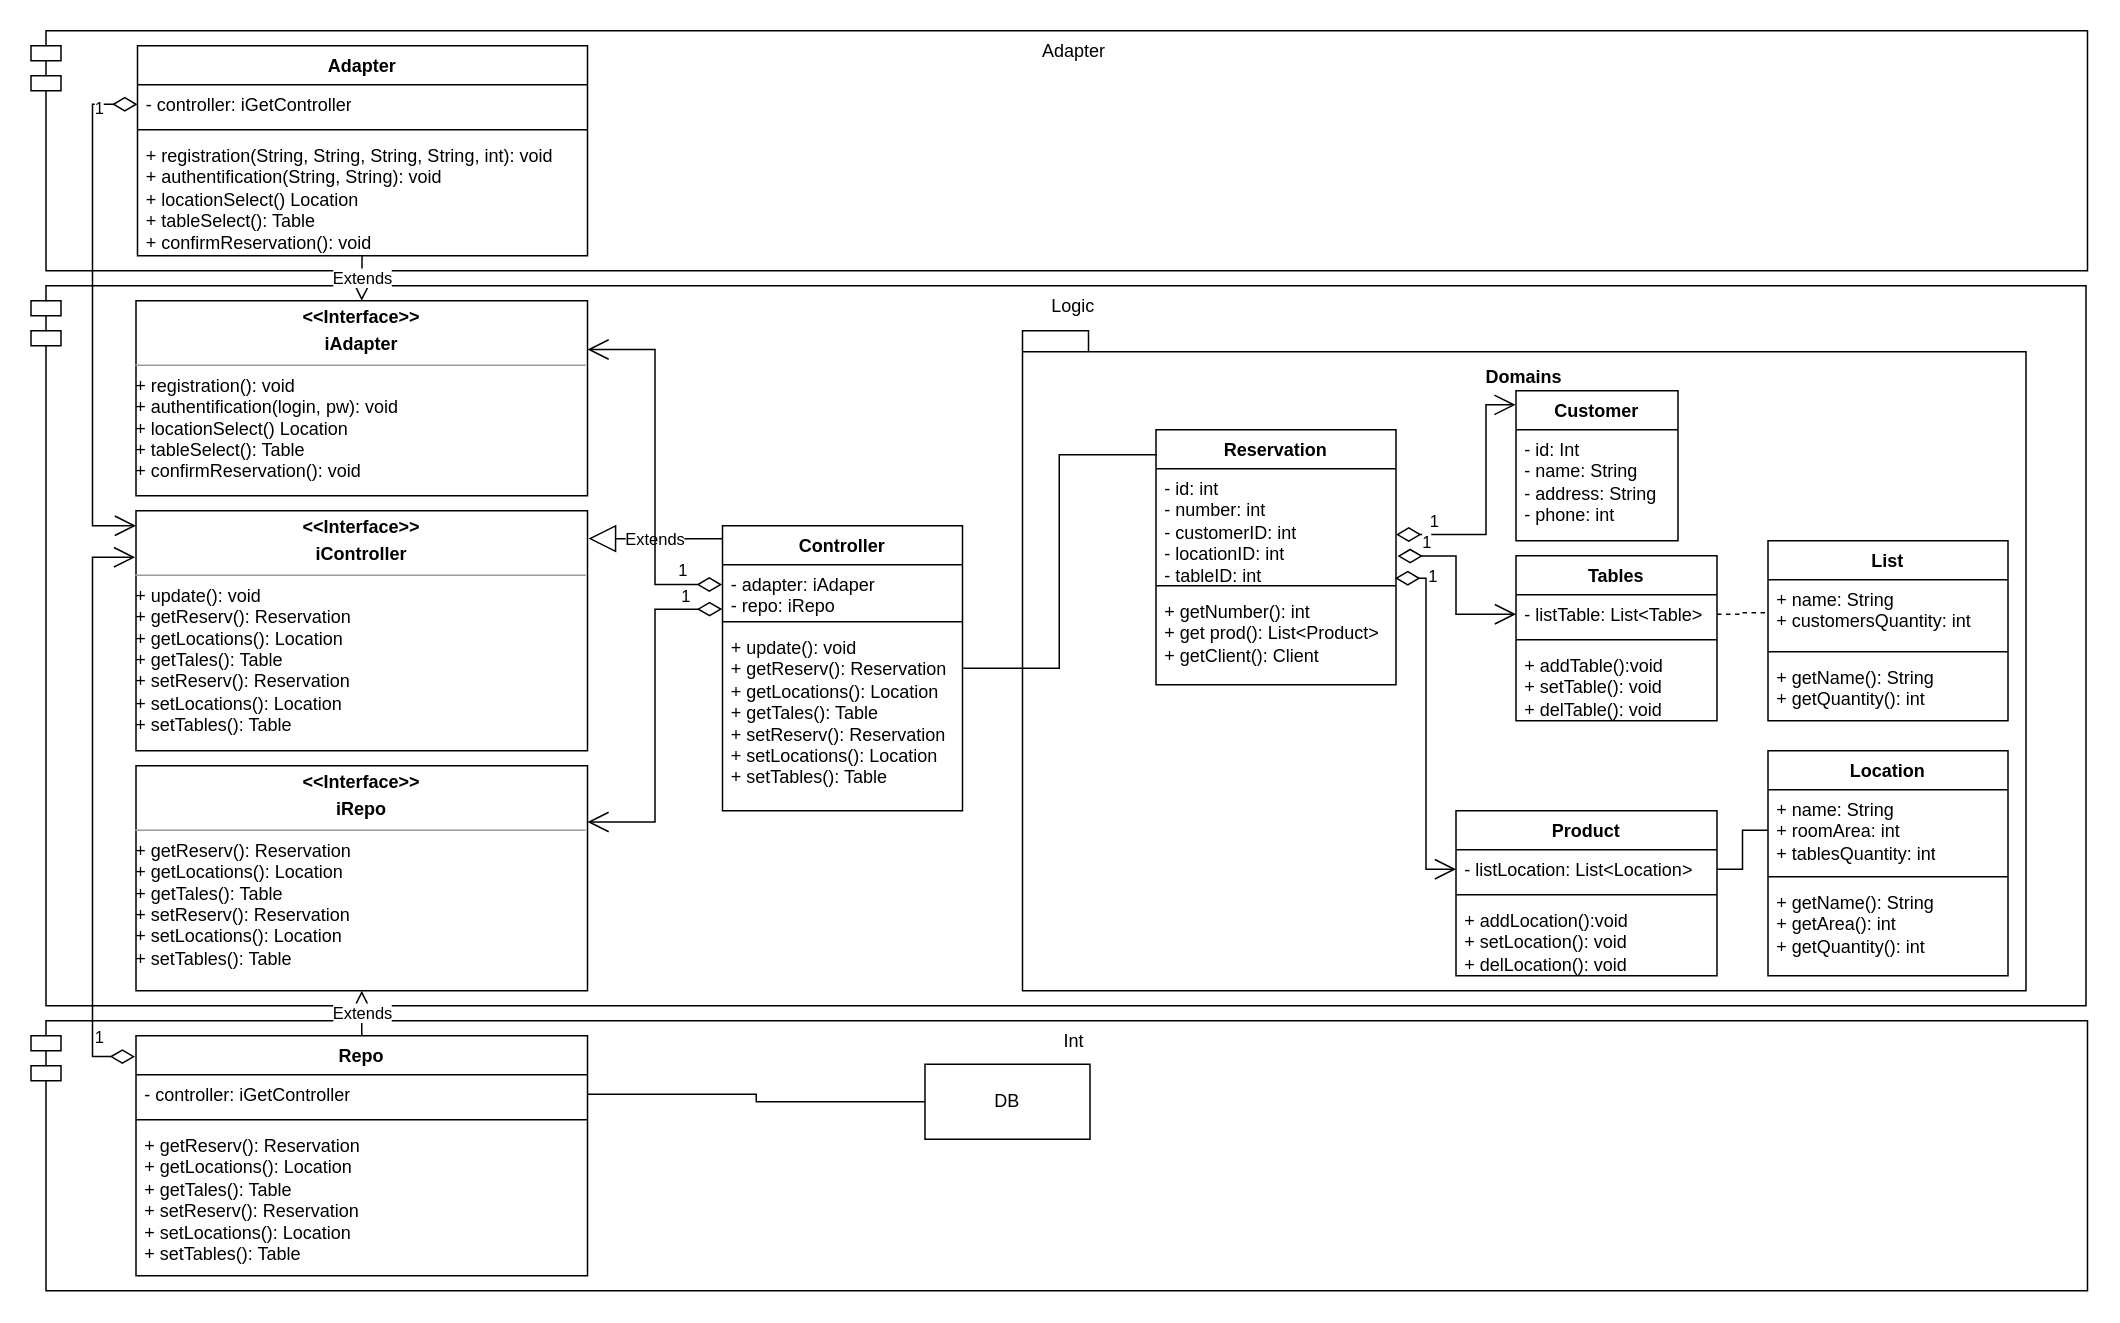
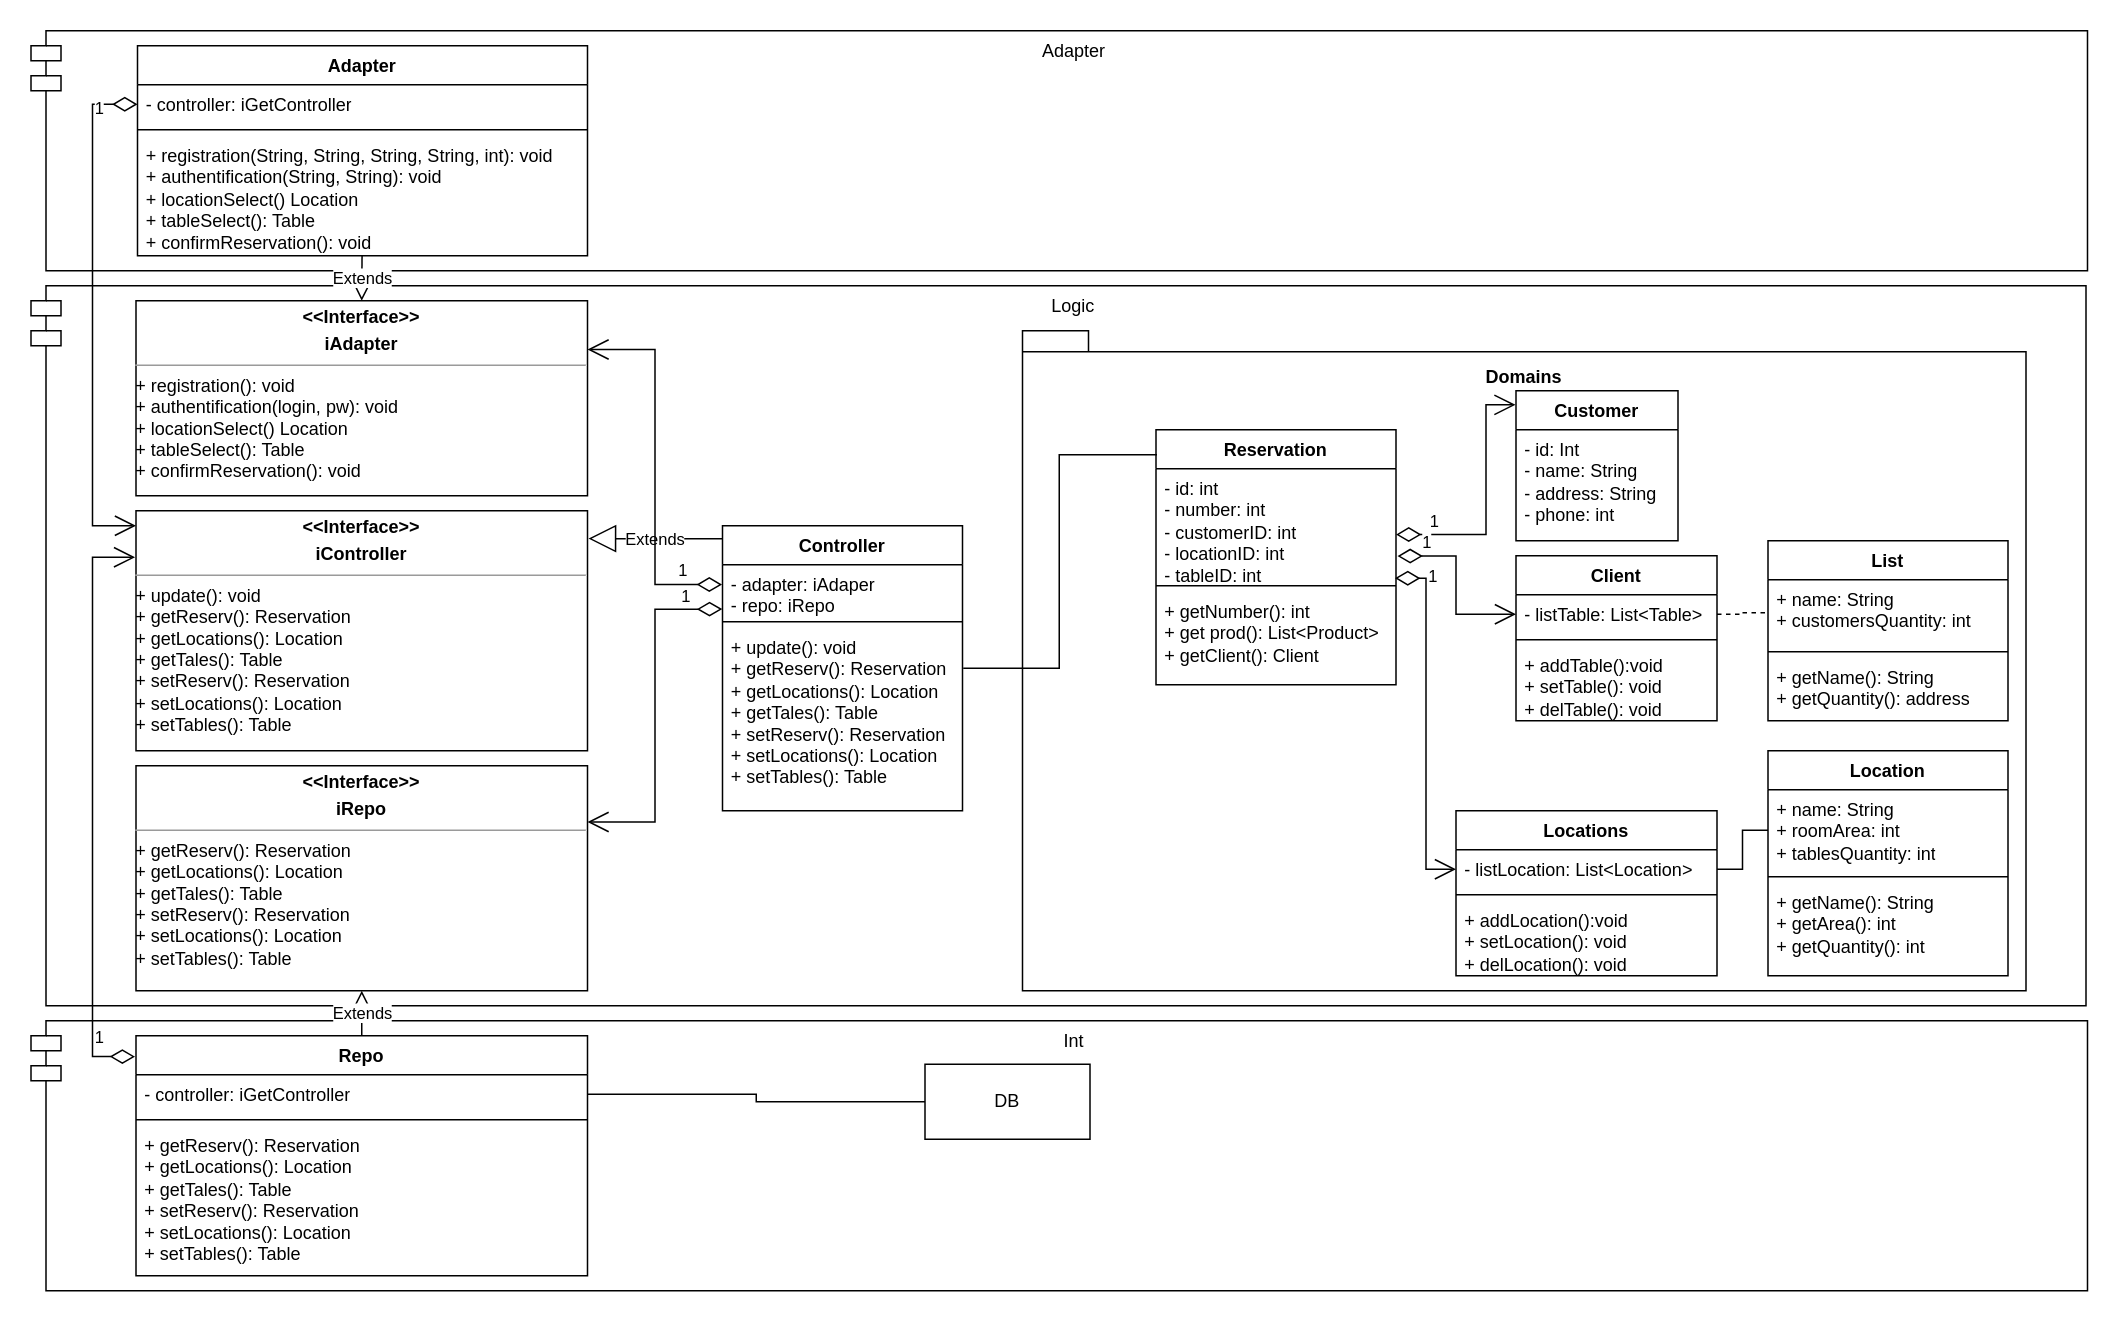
(1616, 577) -> (1616, 577)
(1866, 690) -> (1888, 690)
(1586, 832) -> (1586, 832)
